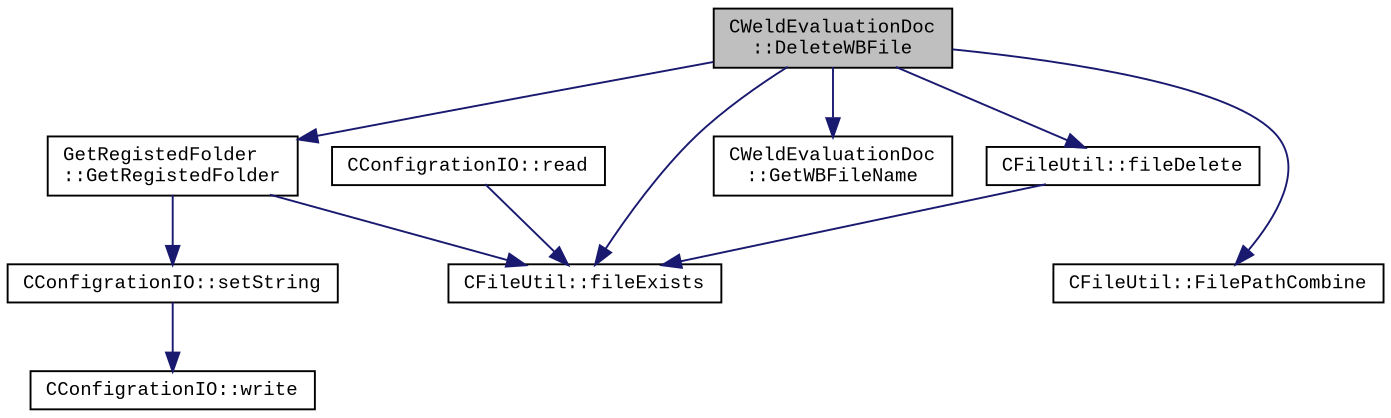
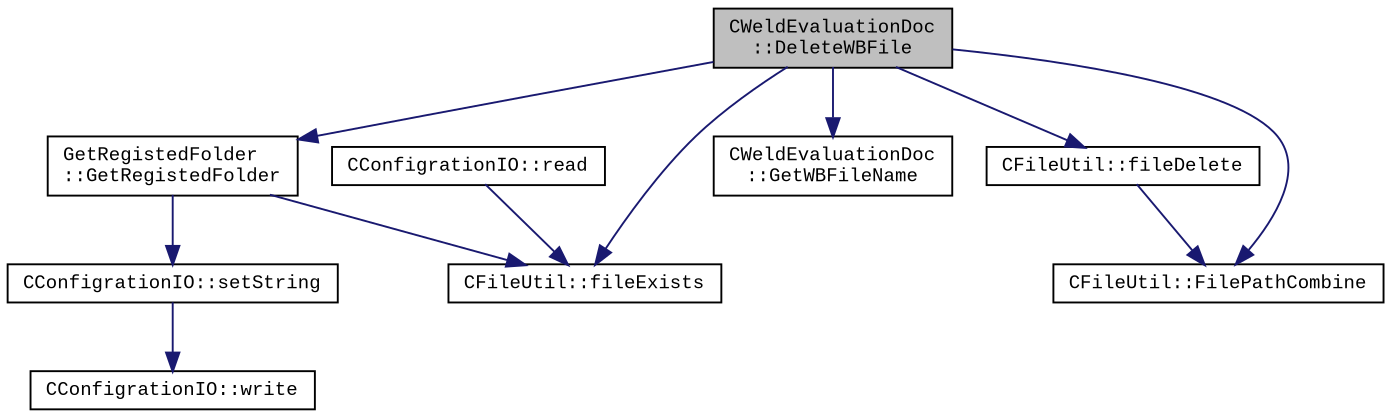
(863, 223) -> (1165, 217)
